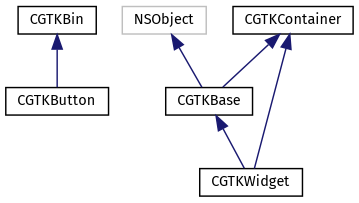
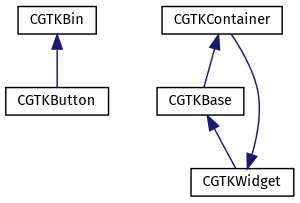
(164, 20) -> none
(270, 108) -> (258, 92)
